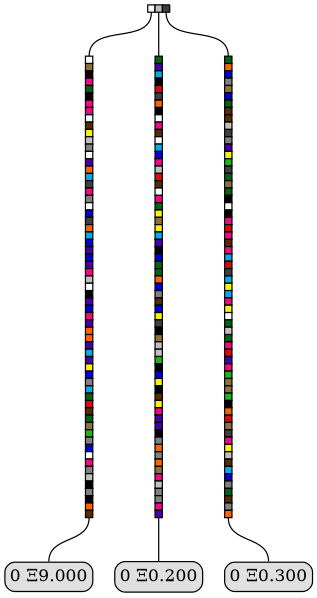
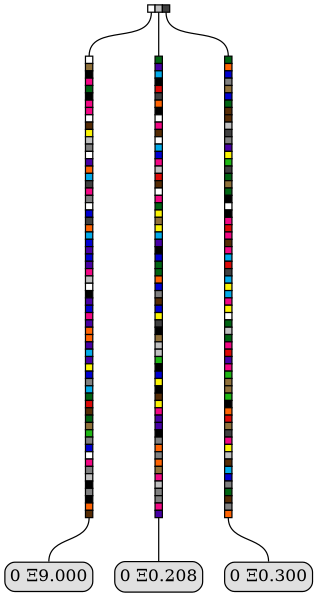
(159, 577) -> (159, 577)
